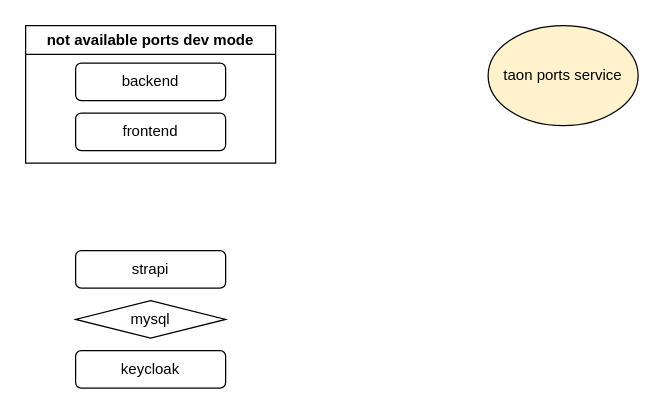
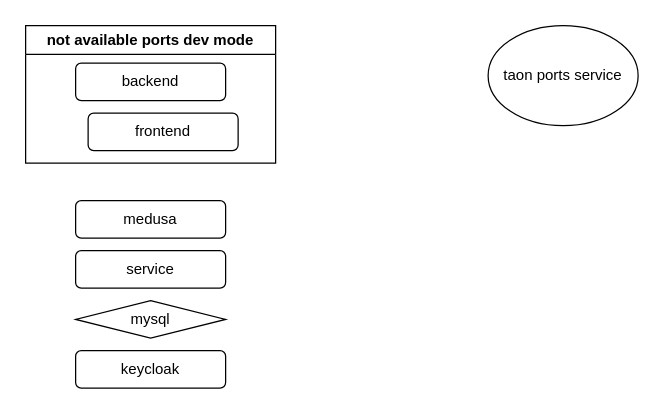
(563, 76) -> (563, 76)
(151, 132) -> (163, 132)
none -> (151, 219)
(151, 269) -> (151, 269)
